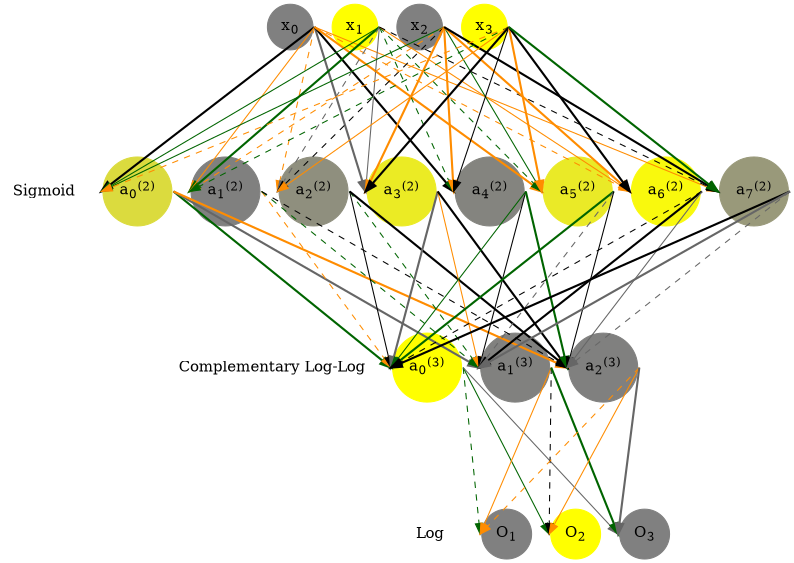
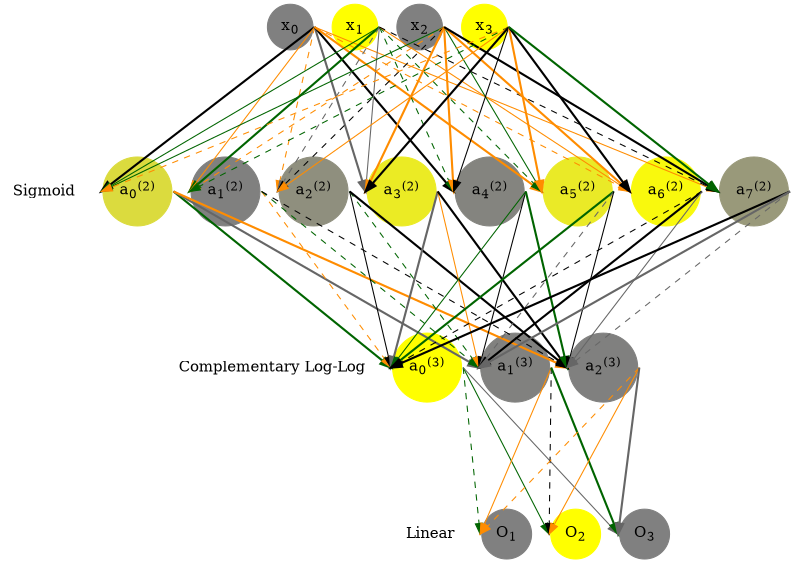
(430, 534) -> (430, 534)
